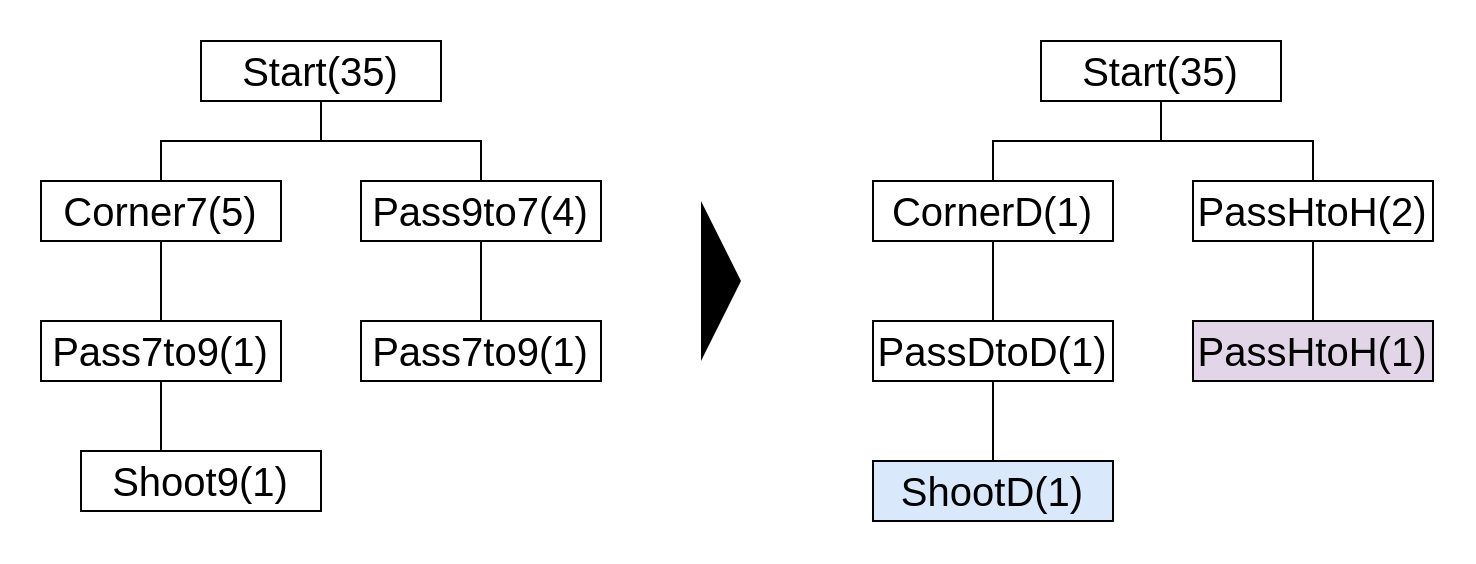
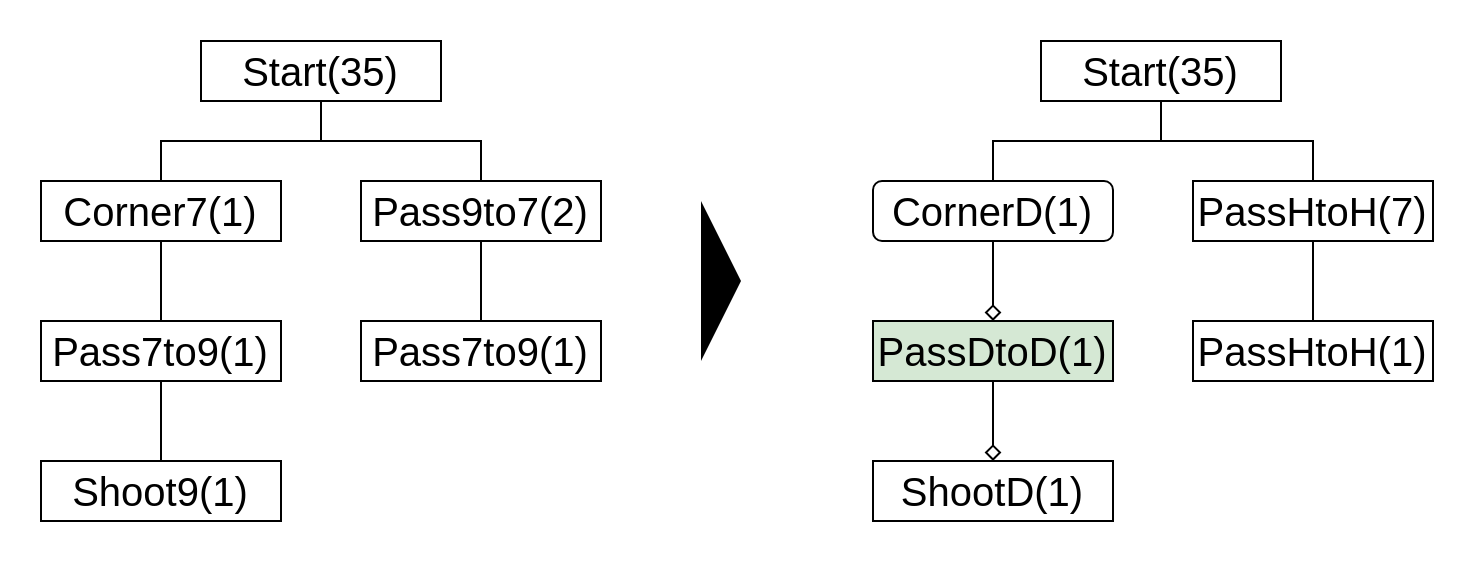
(161, 211) -> (161, 211)
(481, 211) -> (481, 211)
(993, 211) -> (993, 211)
(1313, 211) -> (1313, 211)
(993, 312) -> (993, 305)
(993, 351) -> (993, 351)
(1313, 351) -> (1313, 351)
(993, 452) -> (993, 445)
(201, 481) -> (161, 491)
(993, 491) -> (993, 491)
